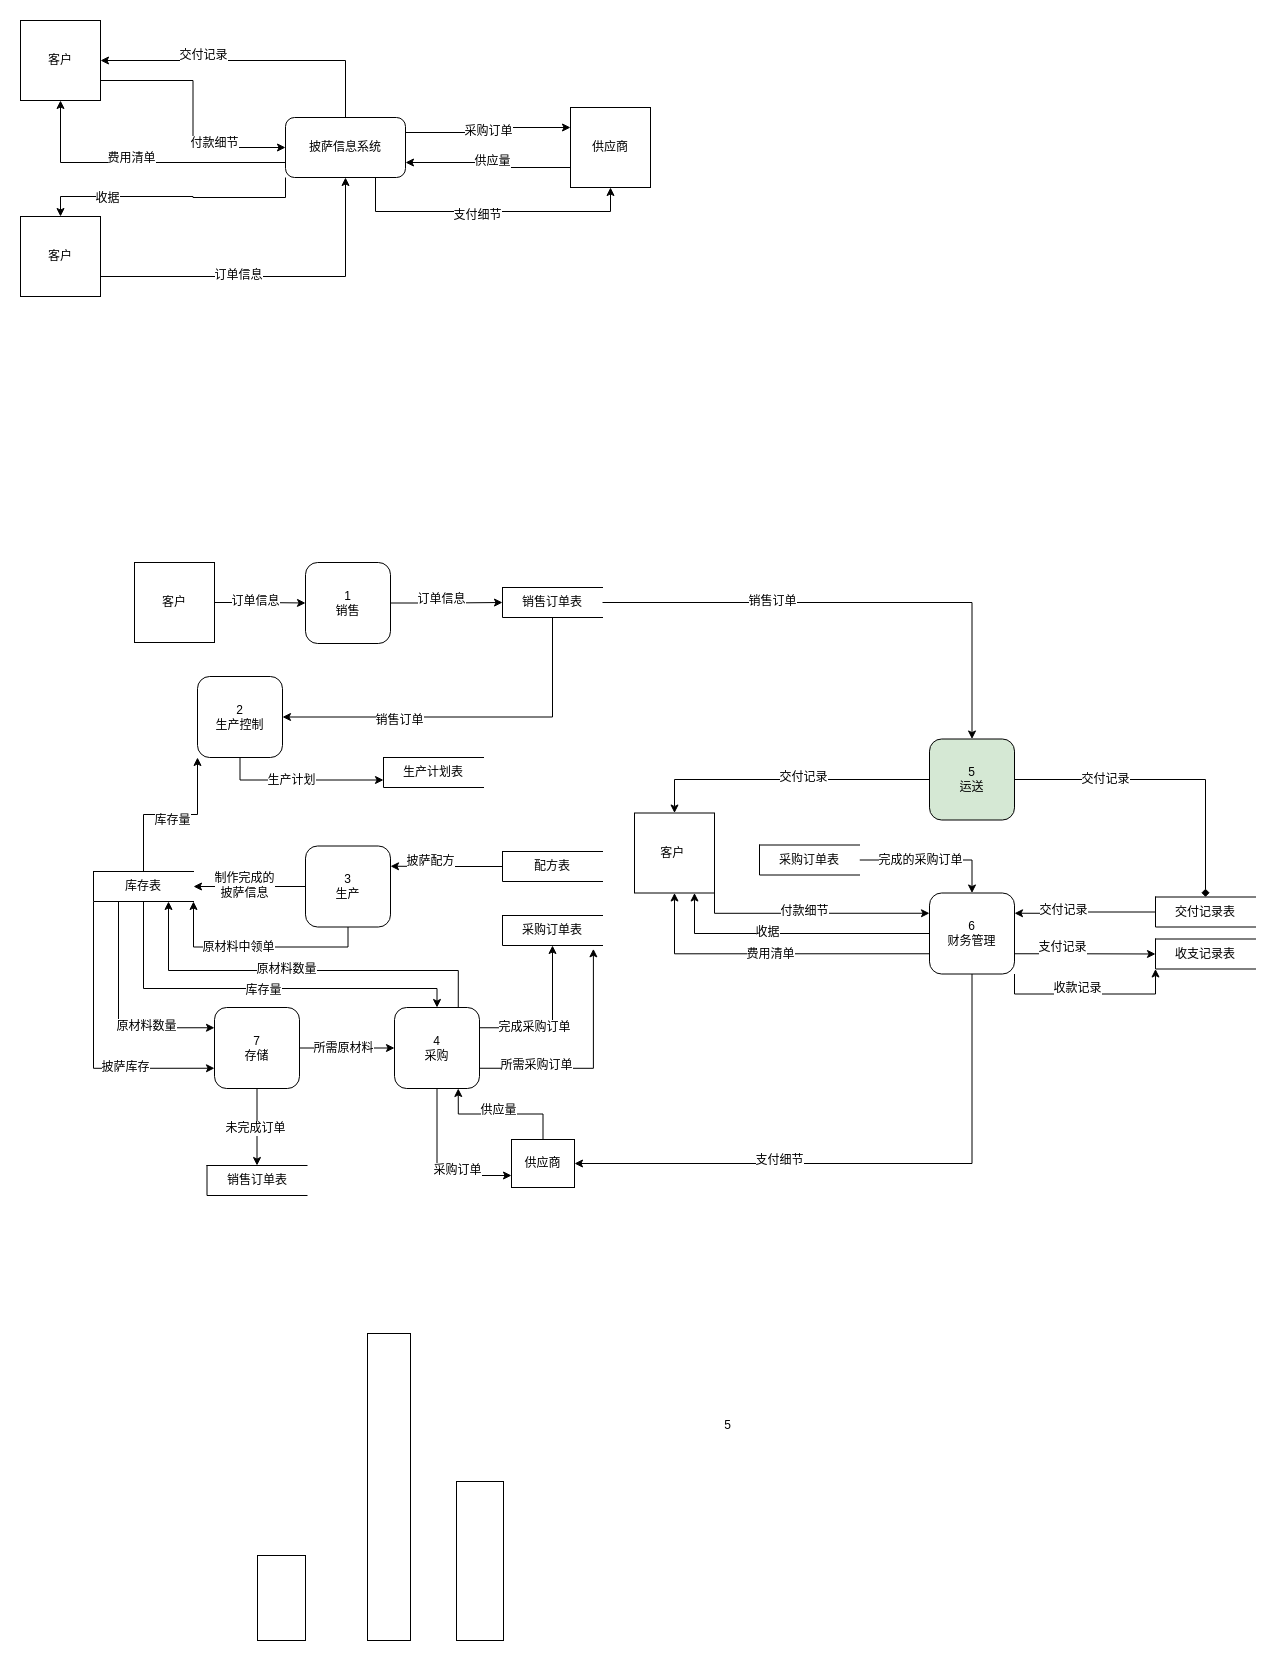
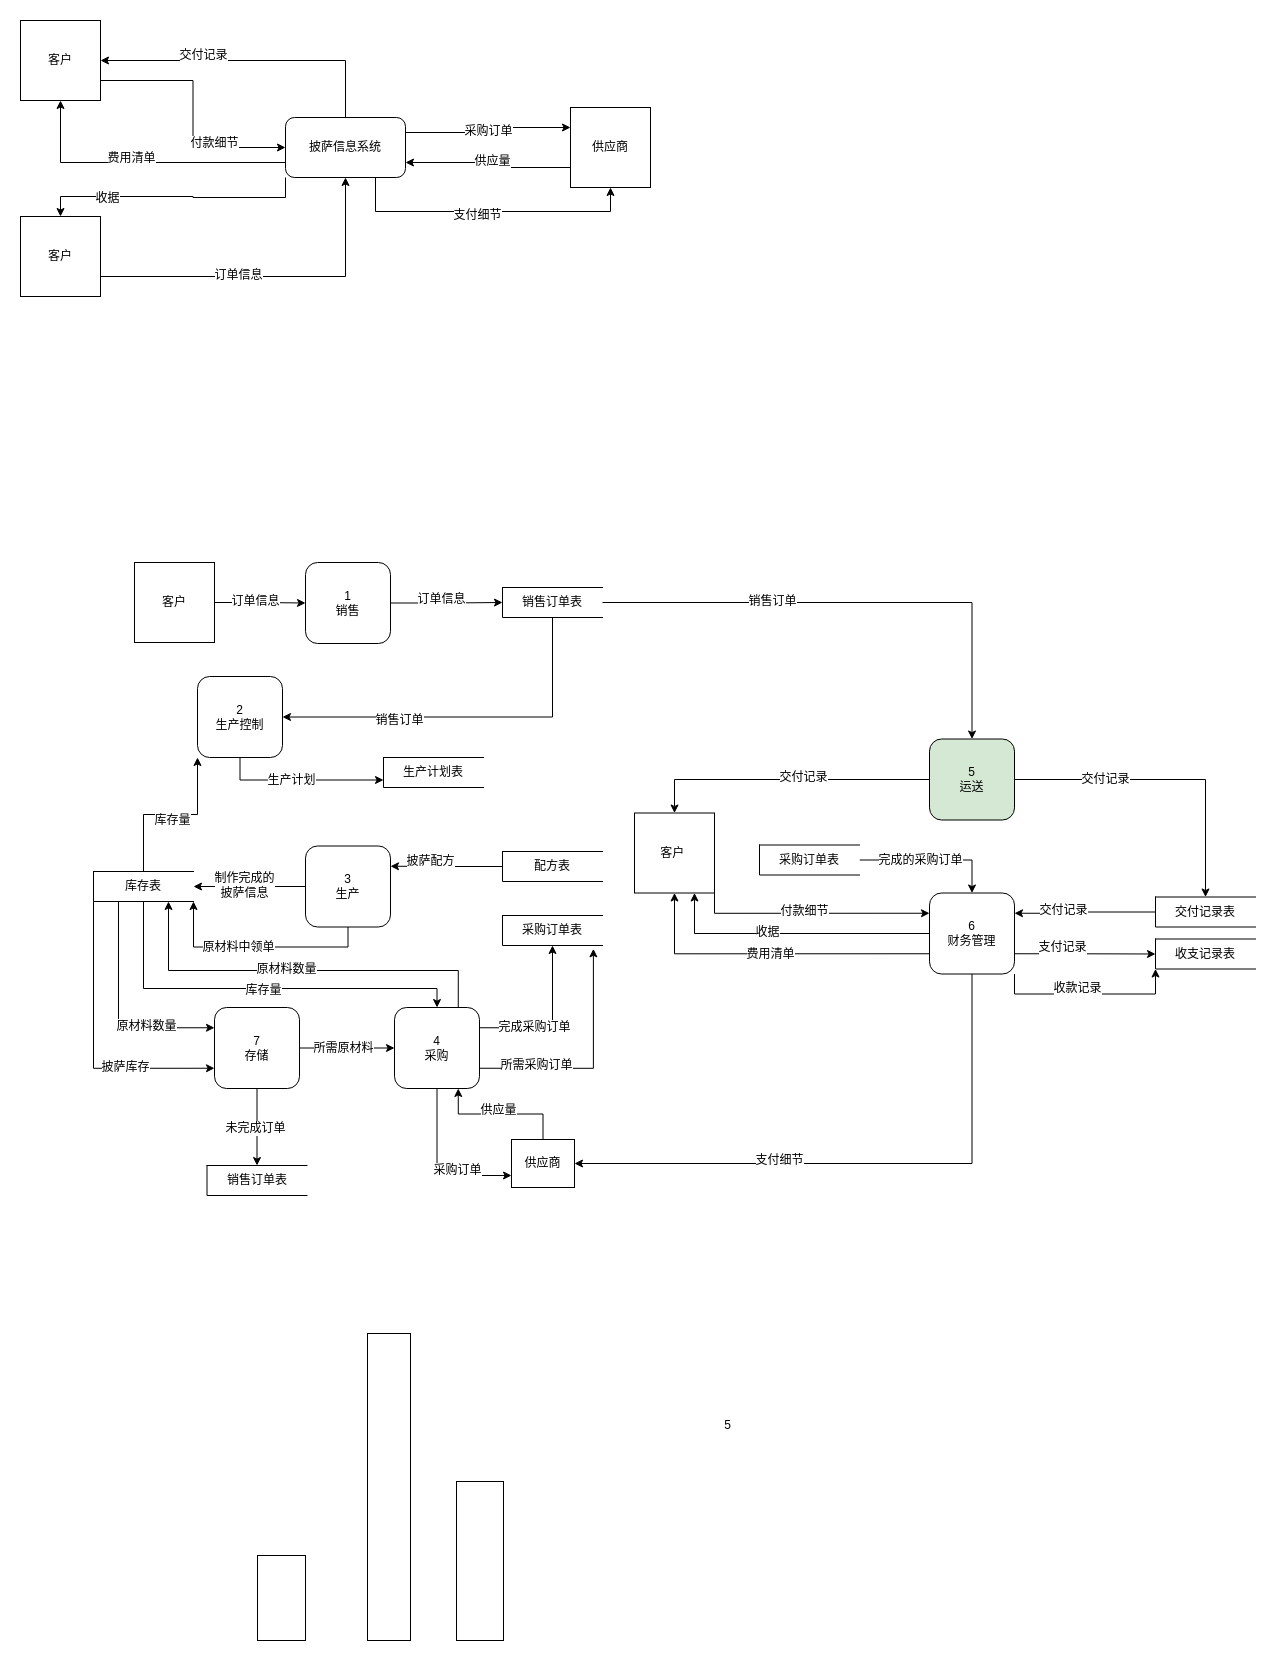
(1206, 888) -> (1206, 889)
